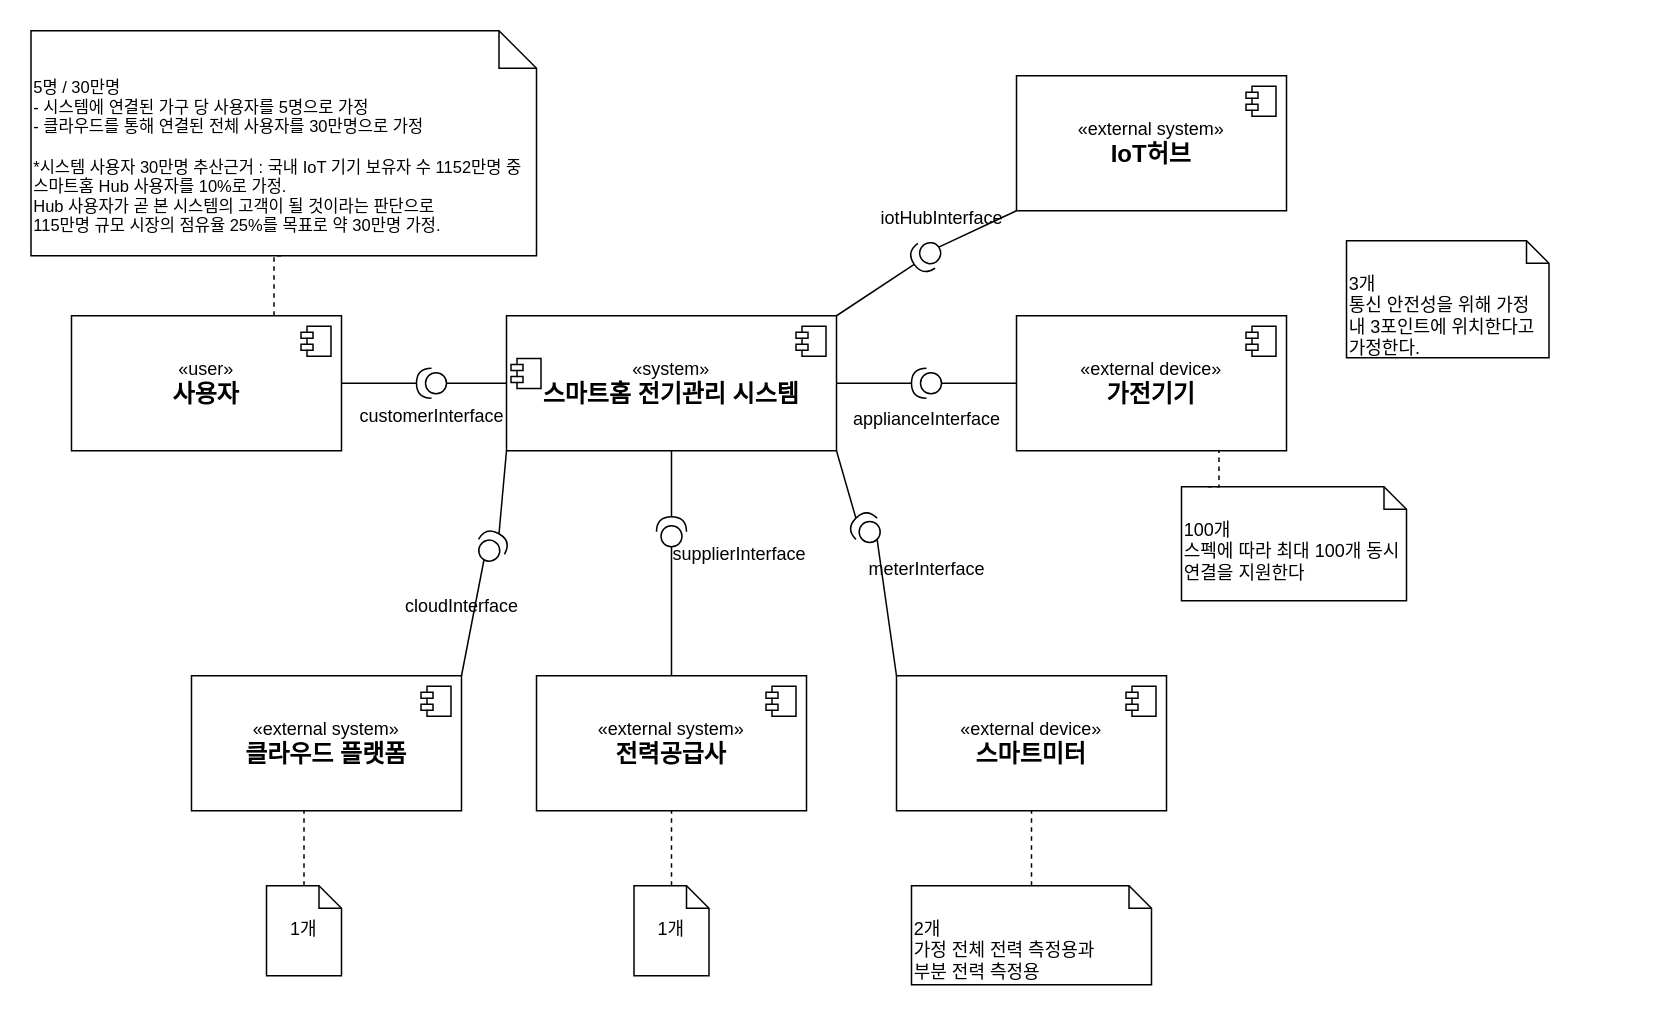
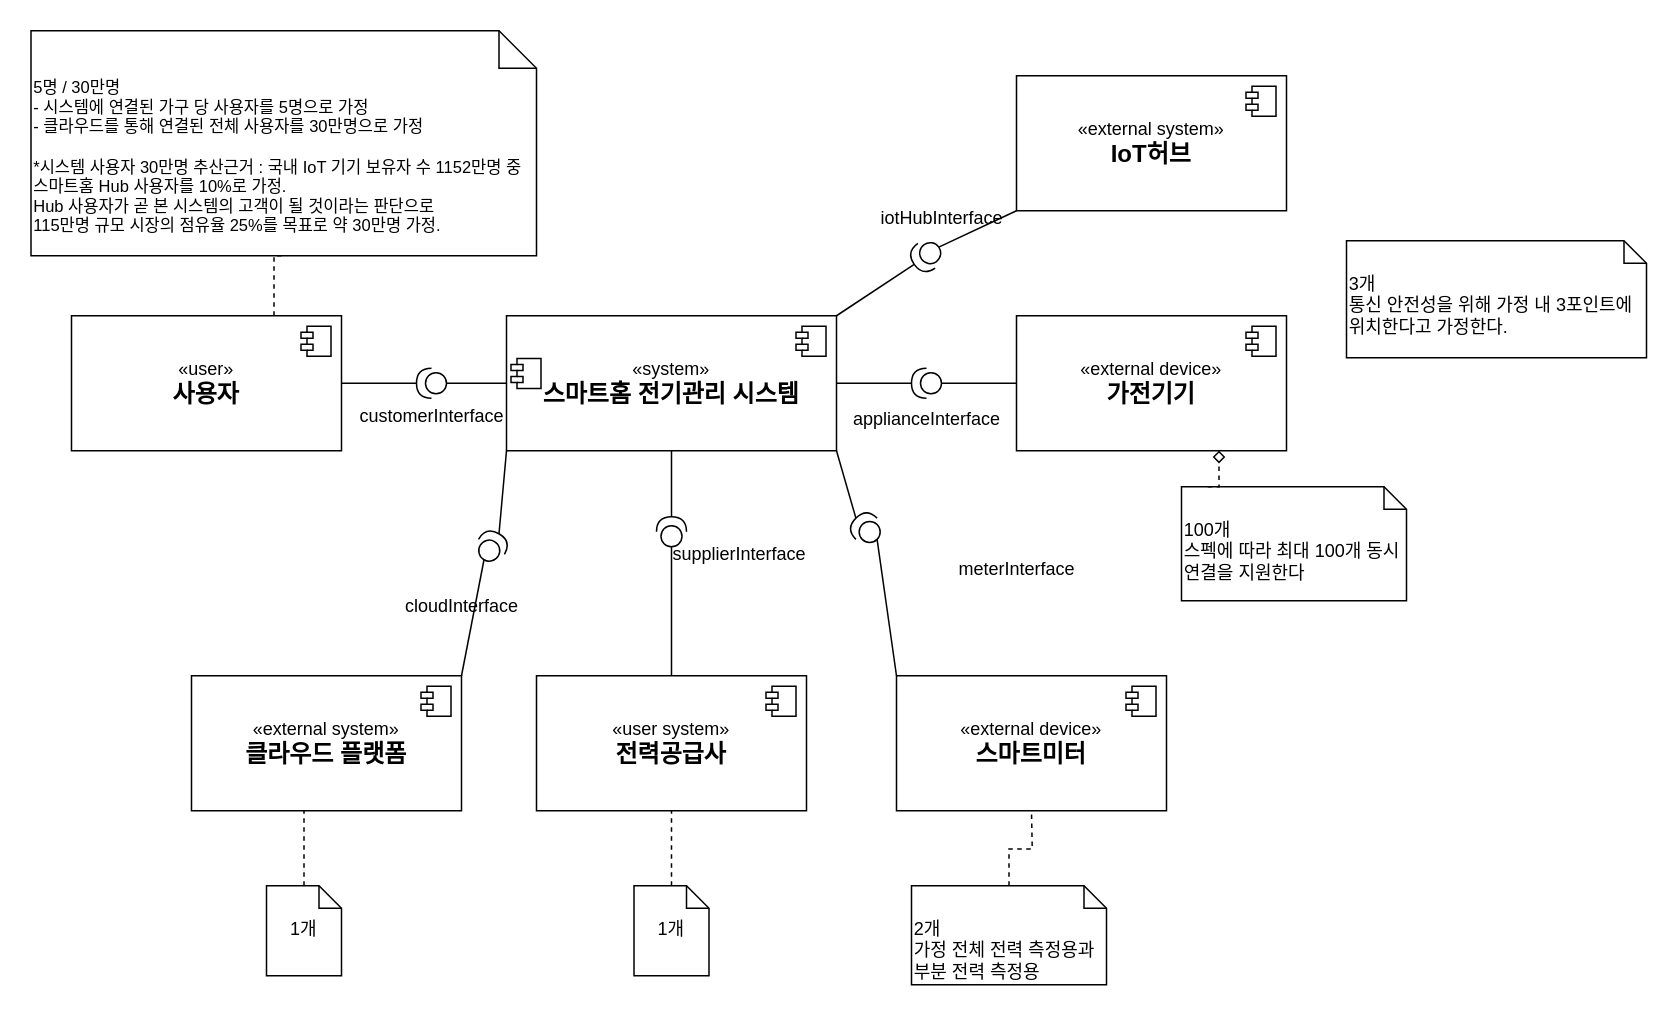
(1448, 299) -> (1496, 299)
(1219, 458) -> (1219, 463)
(926, 569) -> (1016, 569)
(671, 743) -> (671, 743)
(1031, 935) -> (1009, 935)
